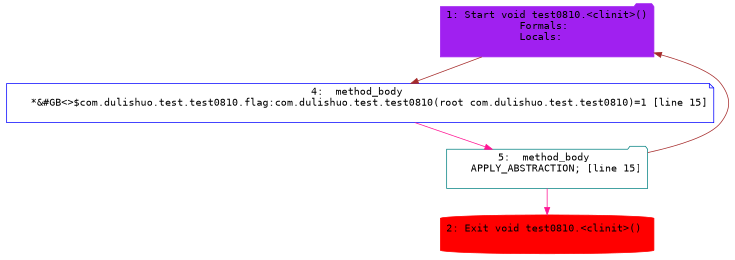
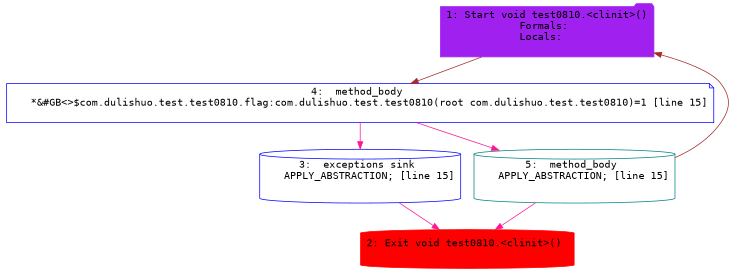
(547, 169) -> (574, 176)
none -> (360, 176)
